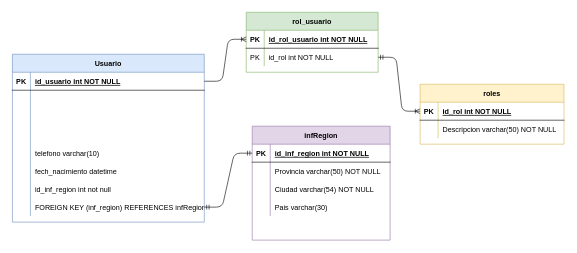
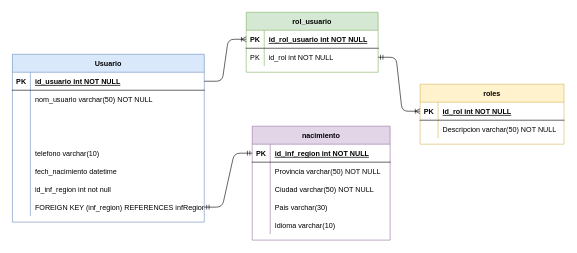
none -> (117, 99)
(321, 136) -> (321, 136)
(326, 190) -> (326, 190)
none -> (330, 225)
